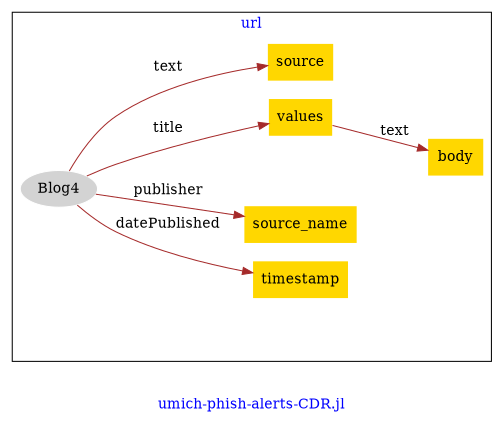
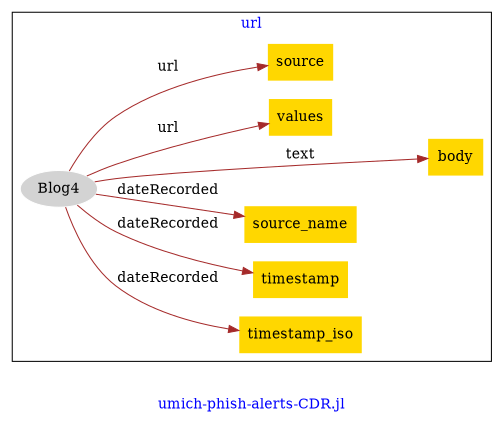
(168, 67) -> (168, 67)
(168, 128) -> (168, 128)
(375, 137) -> (256, 168)
(168, 190) -> (168, 190)
(168, 224) -> (168, 224)
none -> (301, 335)
